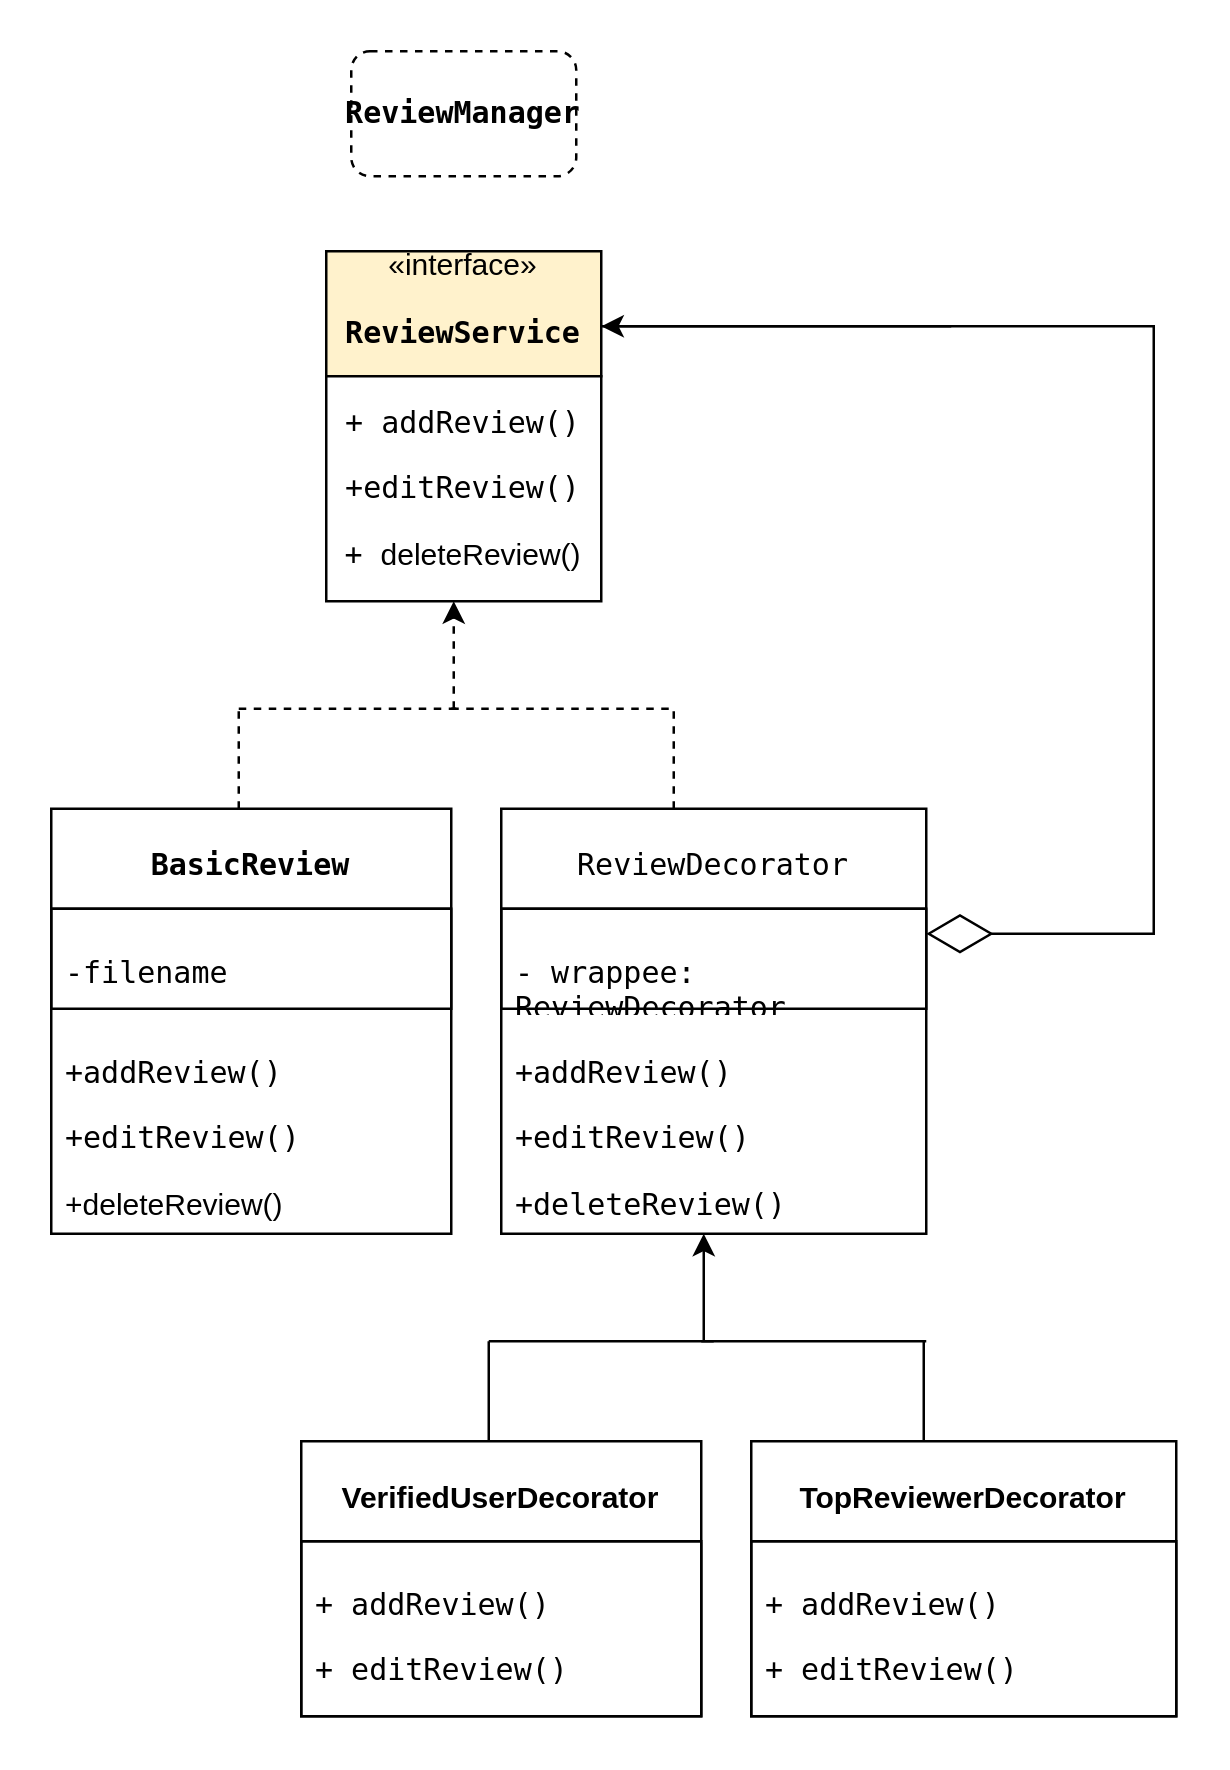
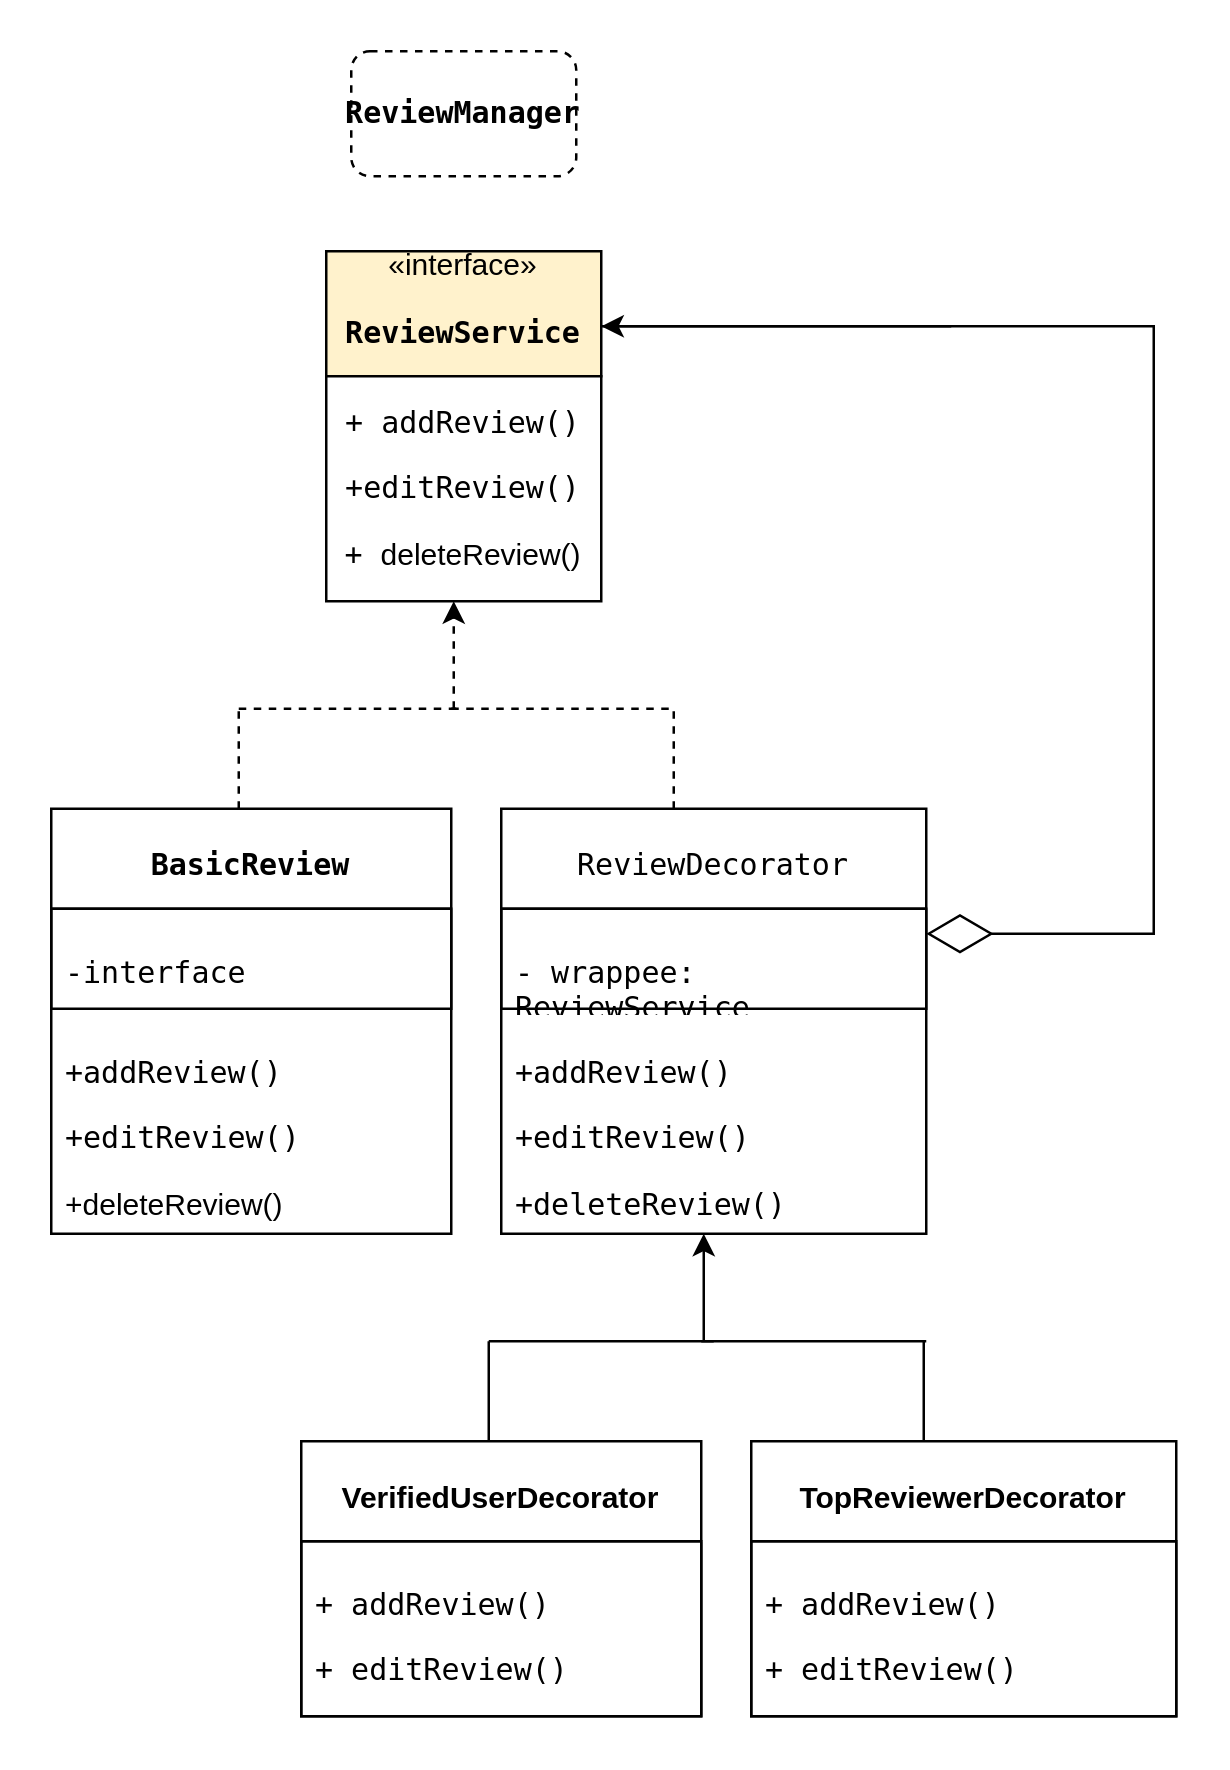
(134, 944) -> (146, 944)
(716, 962) -> (698, 944)
